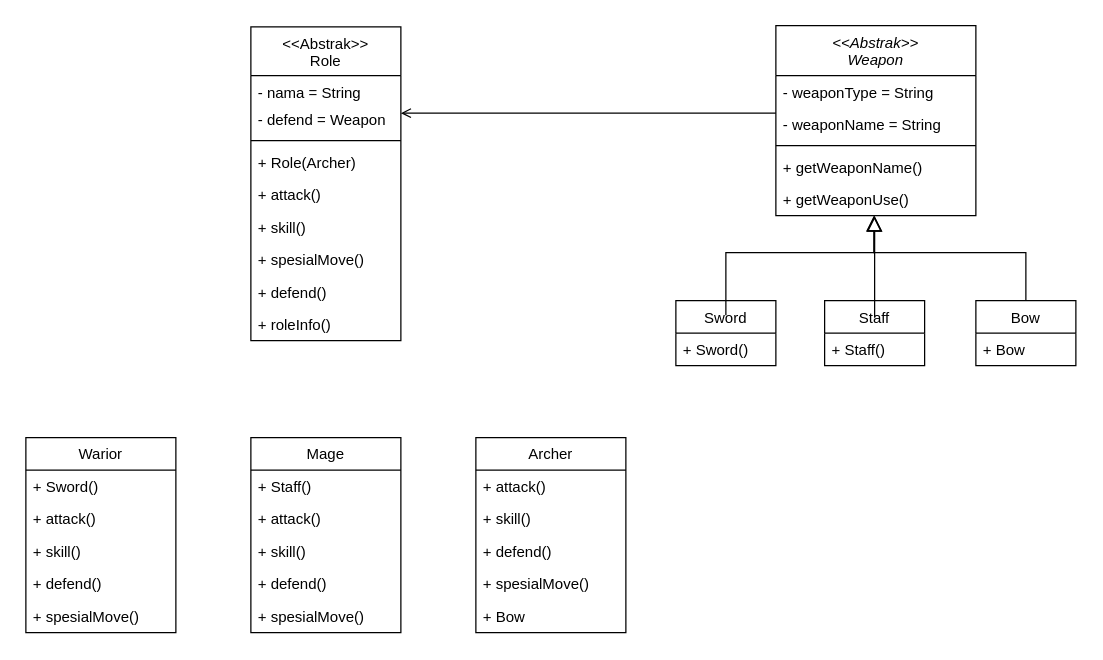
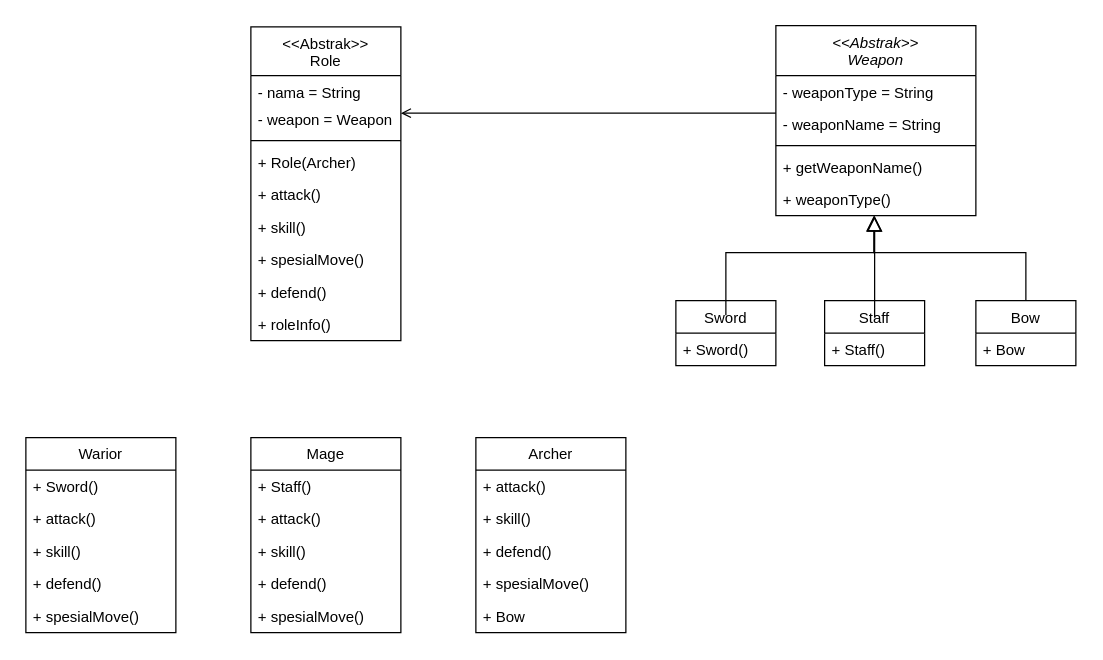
(323, 120) -> (323, 120)
(848, 200) -> (839, 200)
